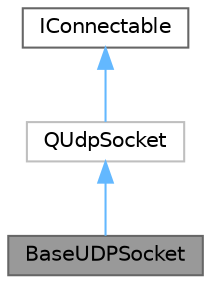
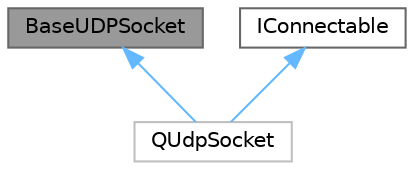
(106, 209) -> (167, 92)
